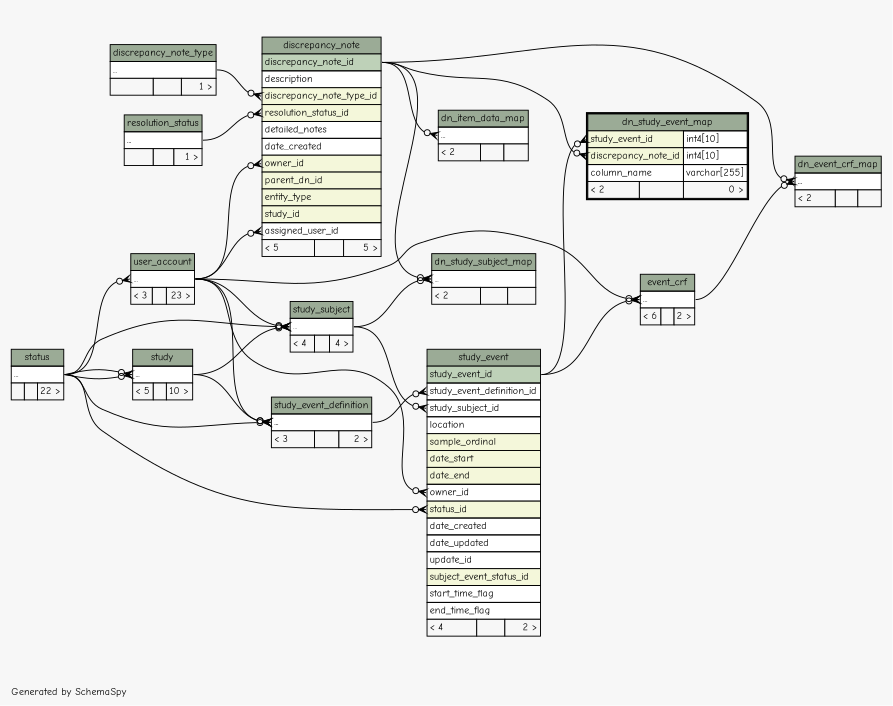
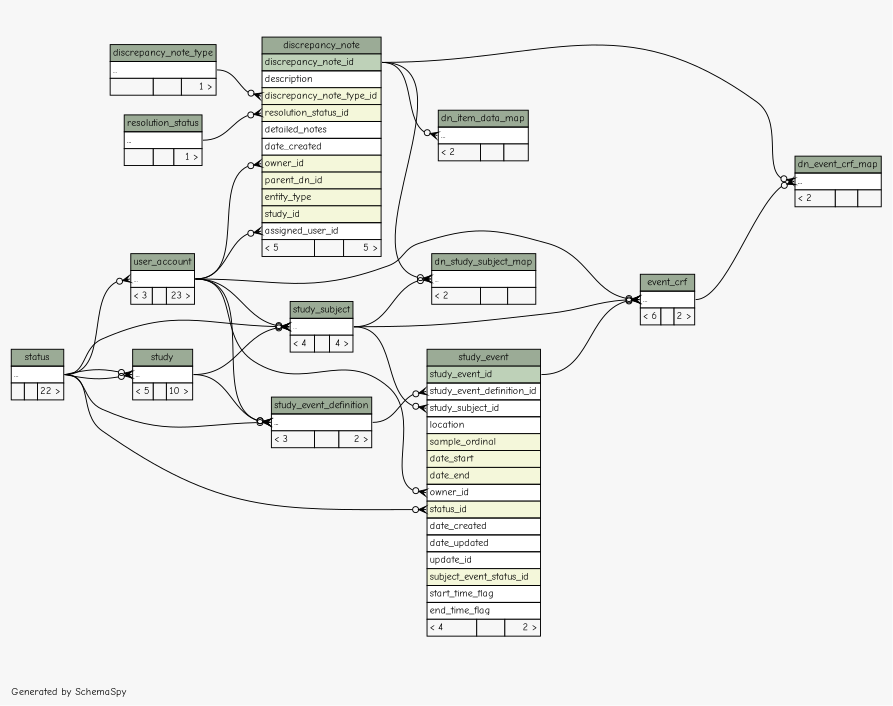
(668, 156) -> none
none -> (490, 320)
